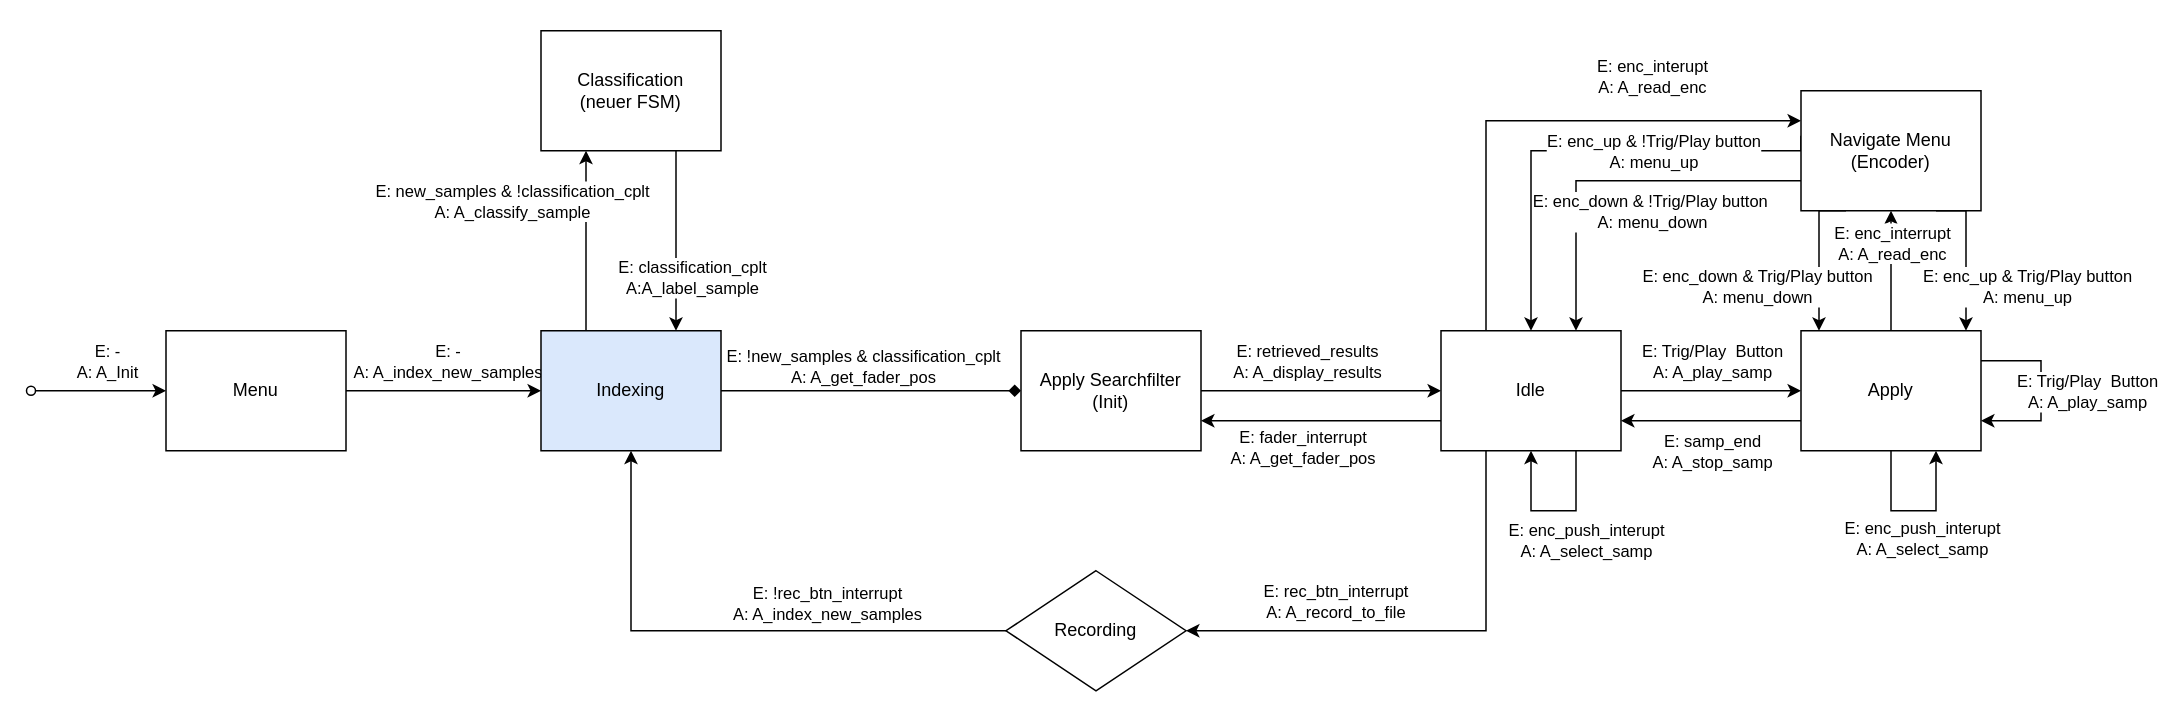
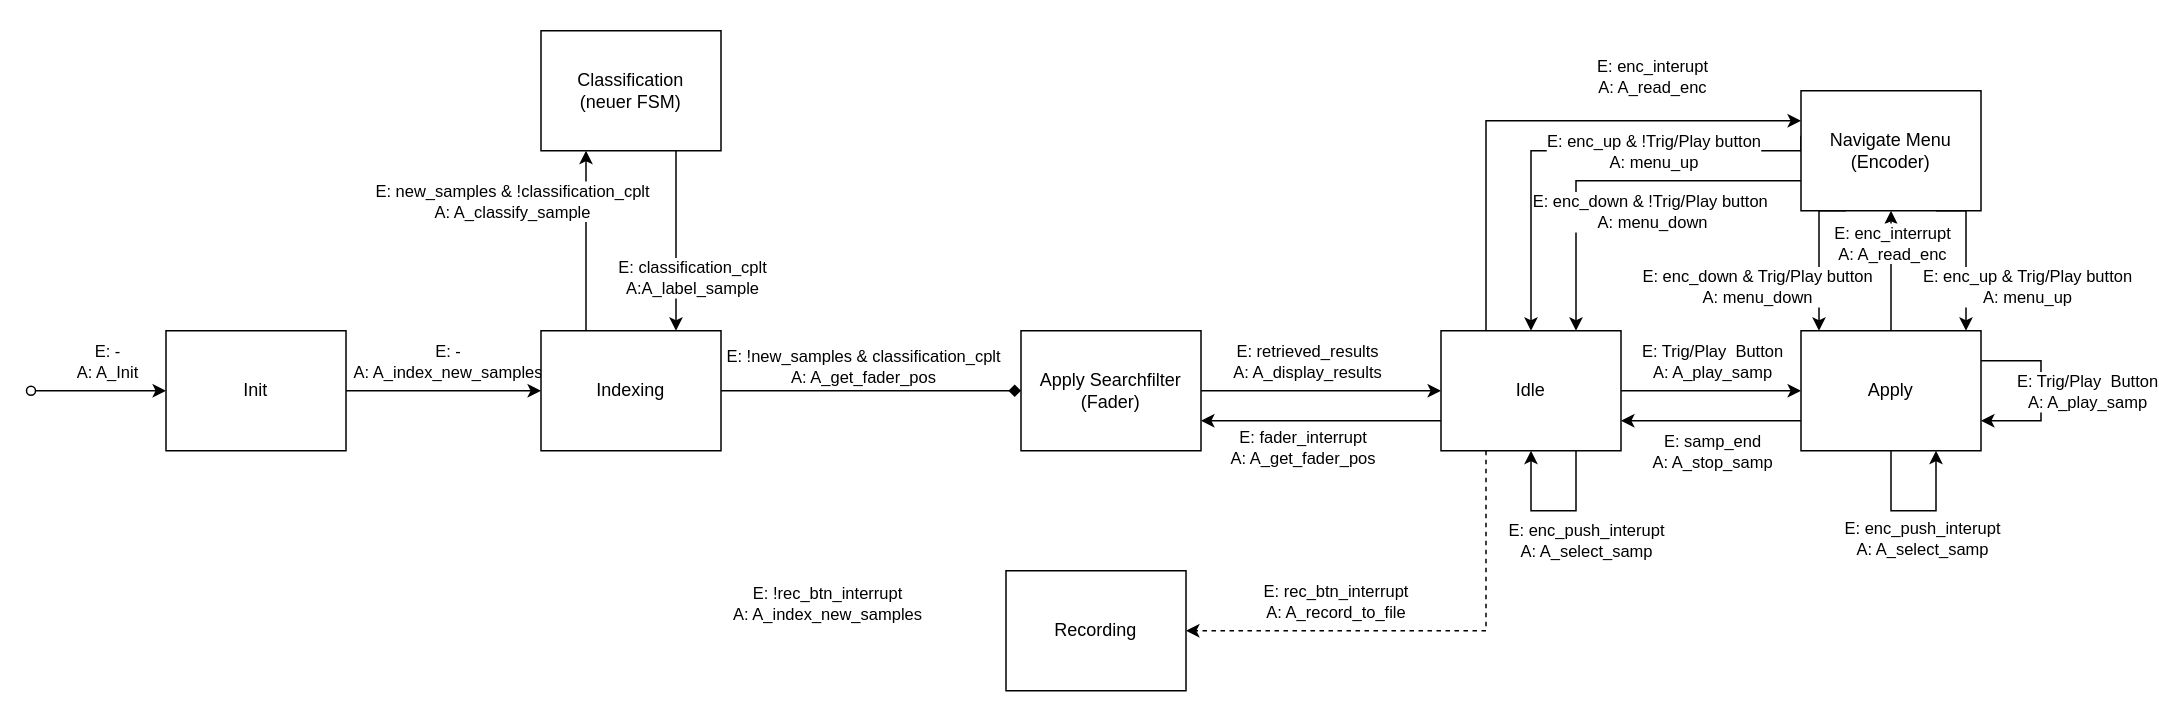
(256, 391) -> (256, 391)
(631, 391) -> (631, 391)
(1111, 391) -> (1111, 391)
(734, 631) -> none
(1096, 631) -> (1096, 631)
(1431, 631) -> (1431, 631)
